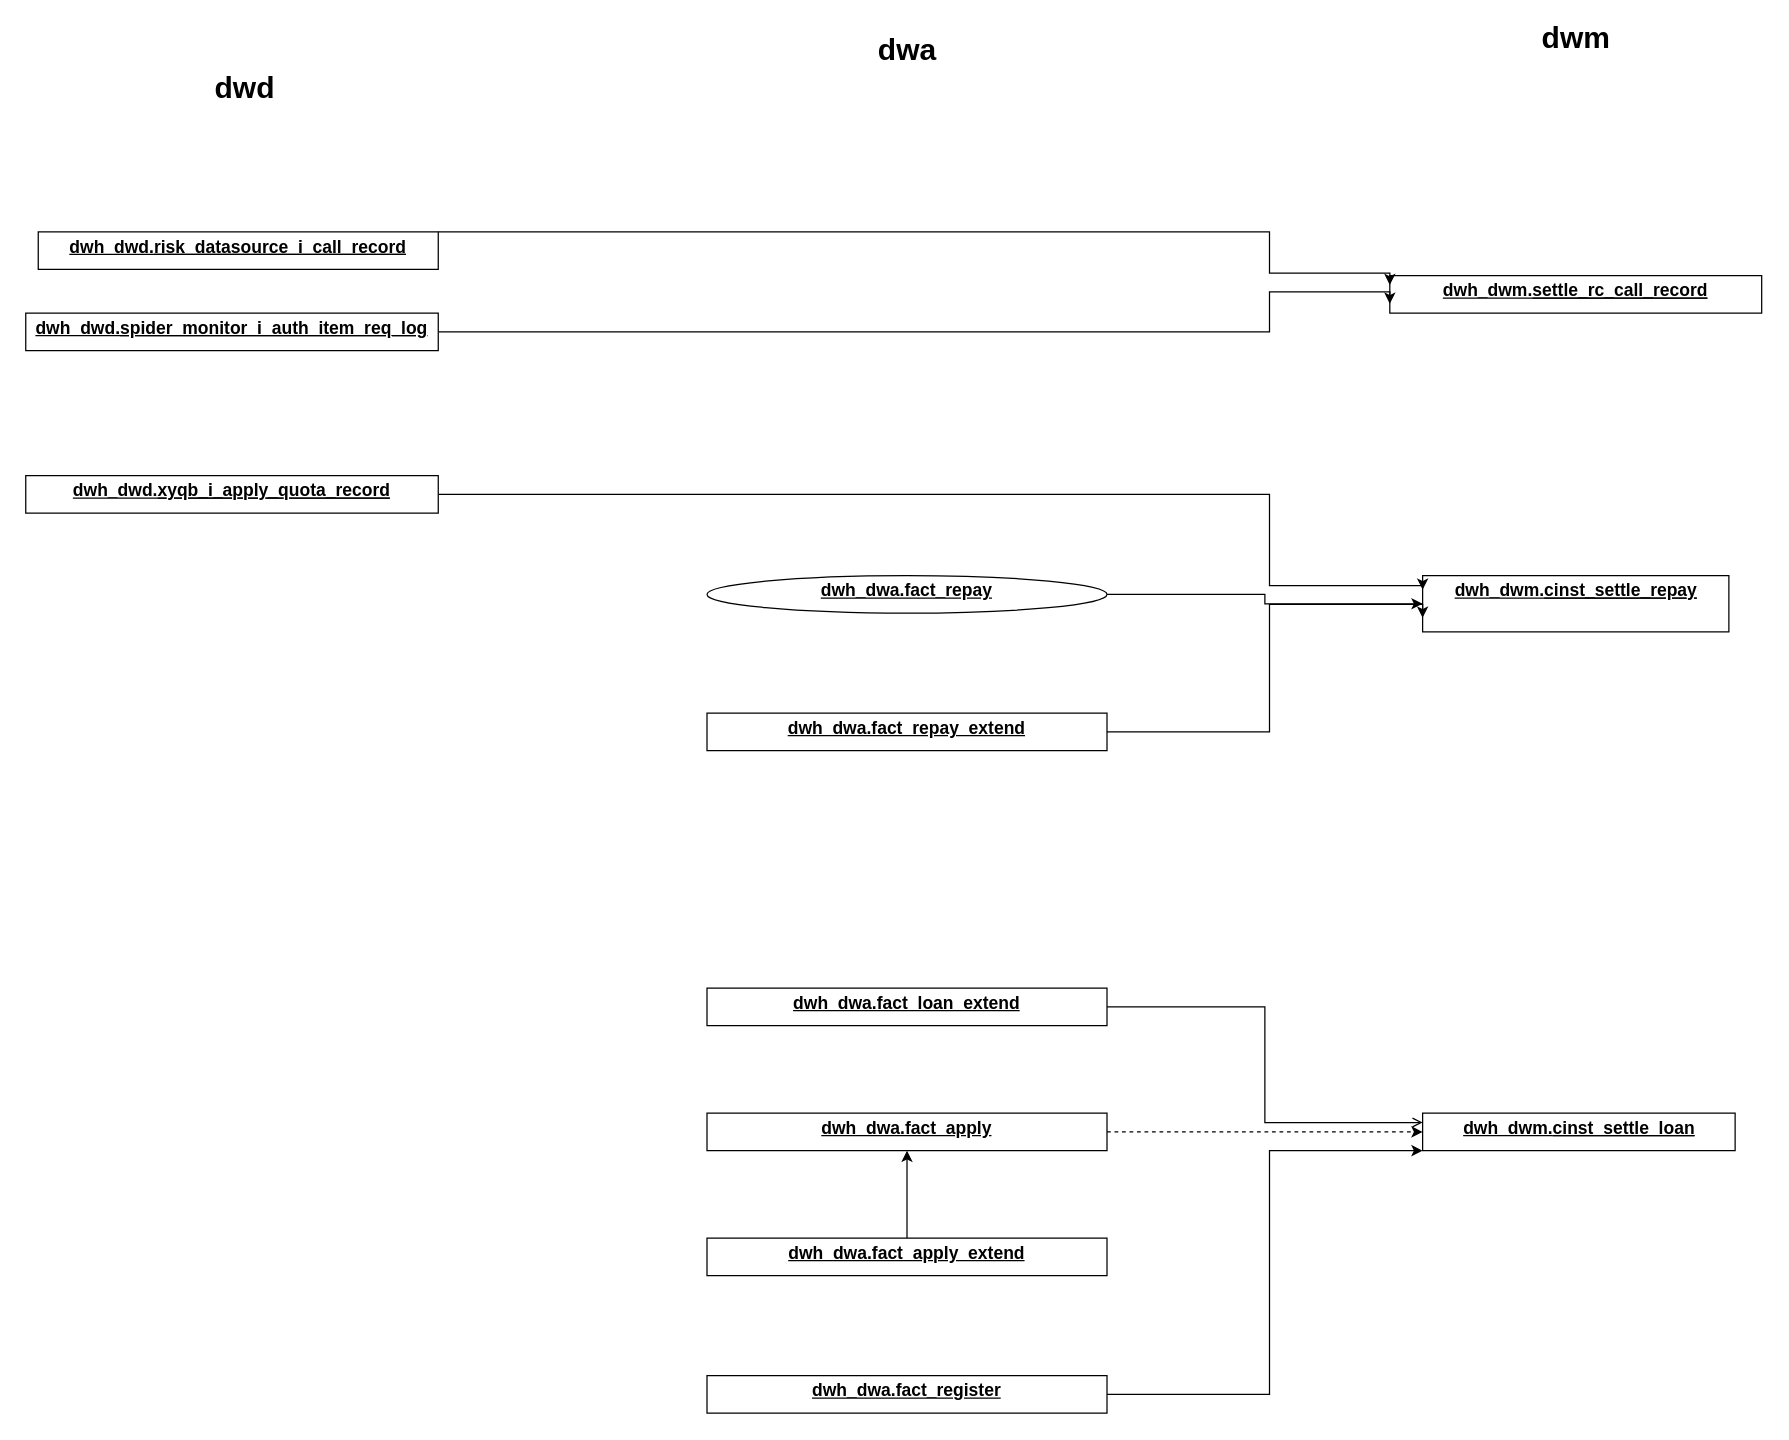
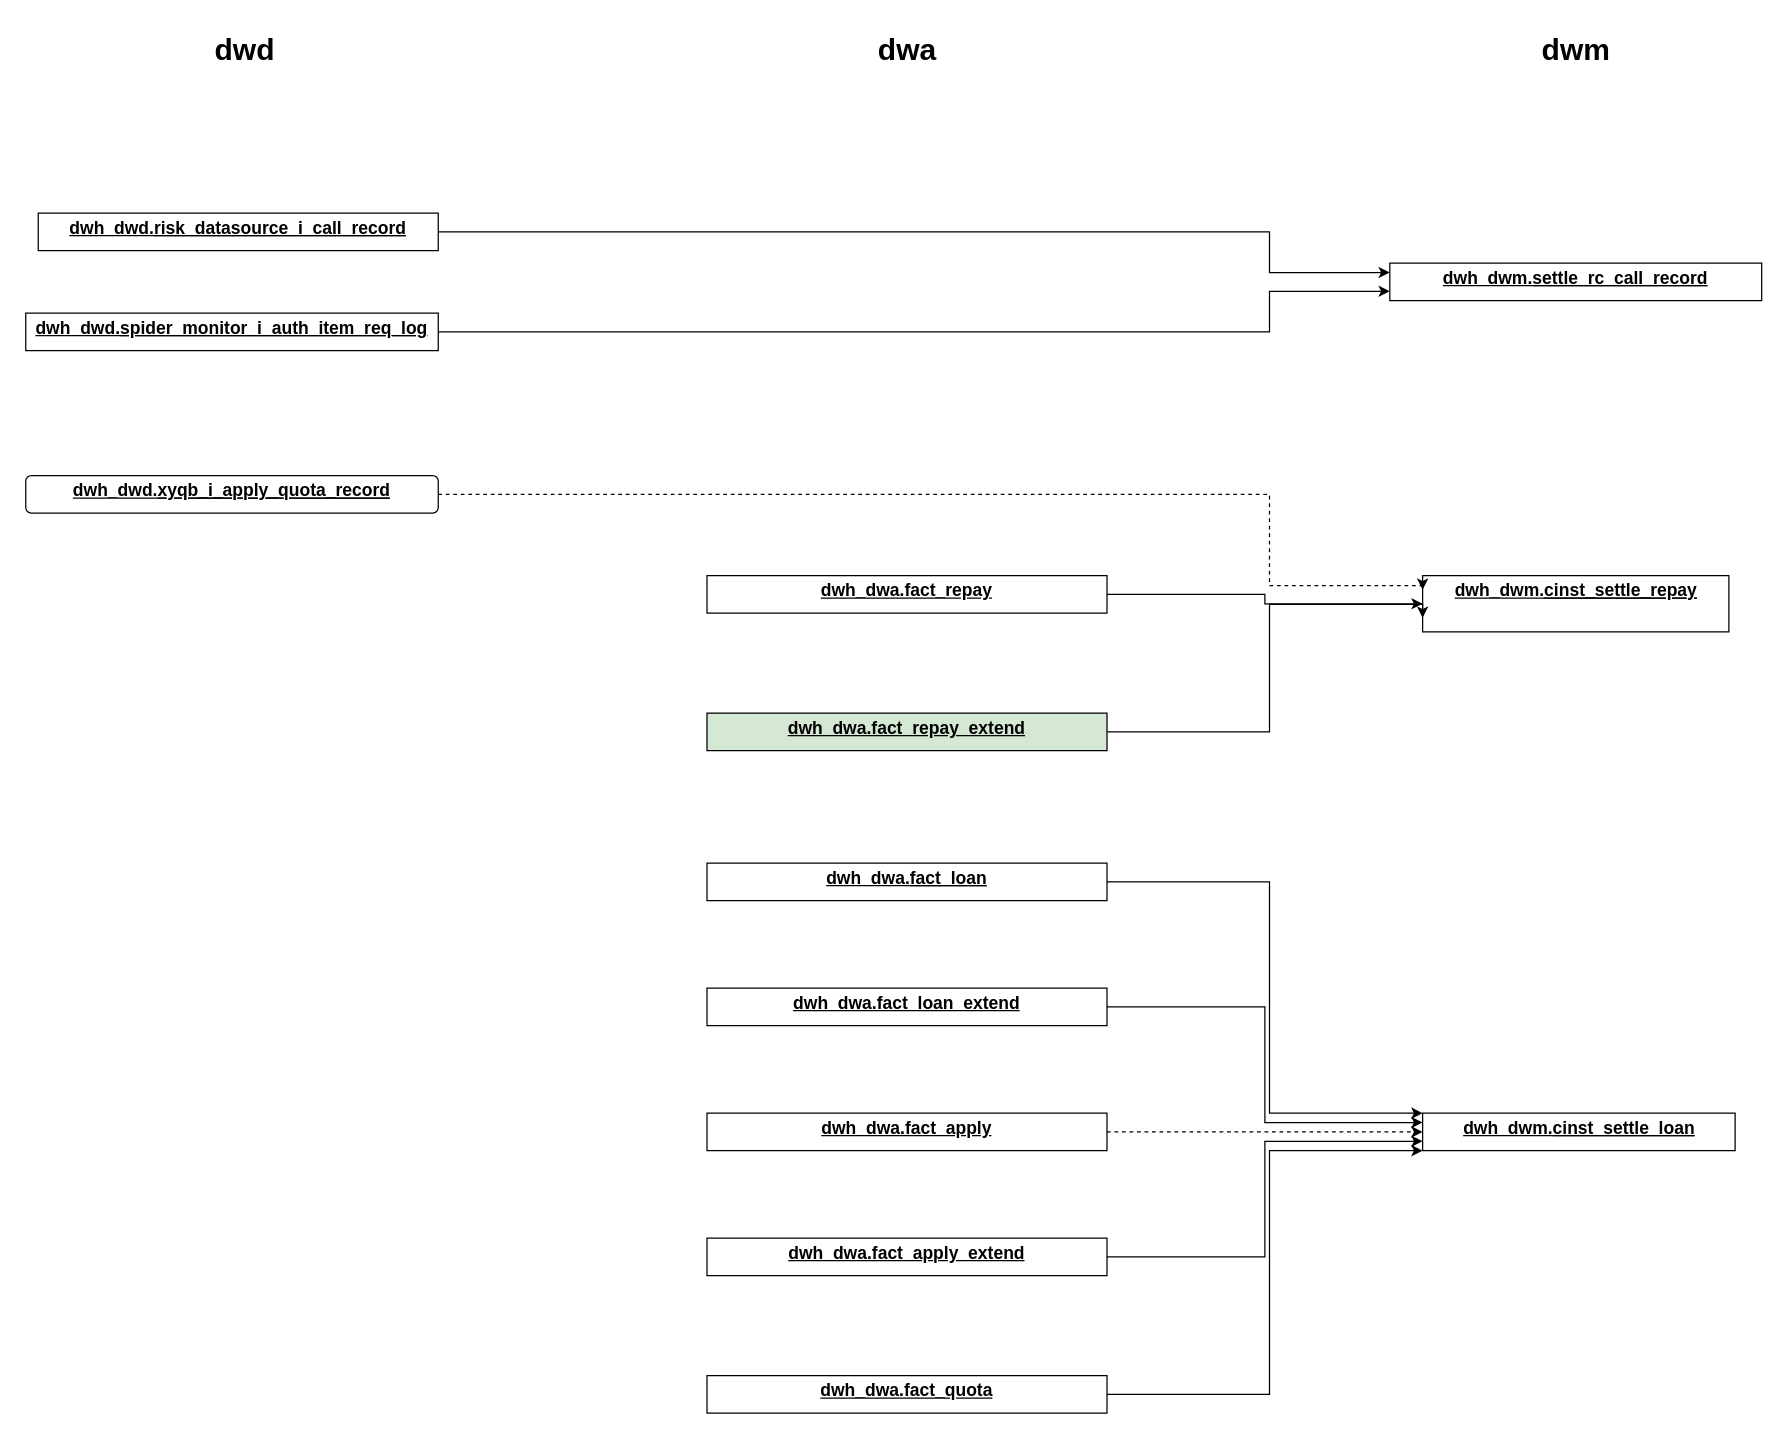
(1576, 38) -> (1576, 51)
(244, 88) -> (244, 51)
(238, 251) -> (238, 232)
(1576, 294) -> (1576, 282)
(232, 494) -> (232, 494)
(975, 494) -> (975, 494)
(907, 594) -> (907, 594)
(907, 732) -> (907, 732)
none -> (907, 882)
none -> (1269, 989)
(1415, 1123) -> (1413, 1123)
(907, 1199) -> (1265, 1204)
(791, 1385) -> (781, 1385)
